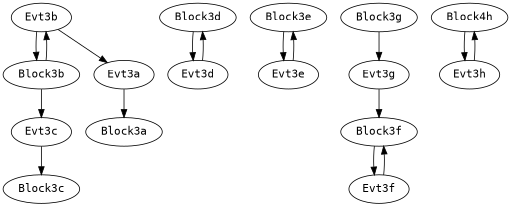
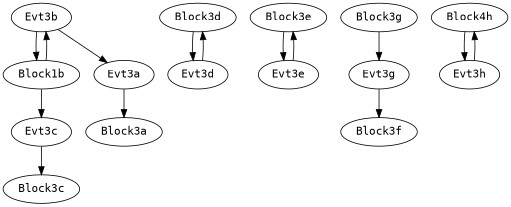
(41, 75) -> (41, 75)
(379, 189) -> none
